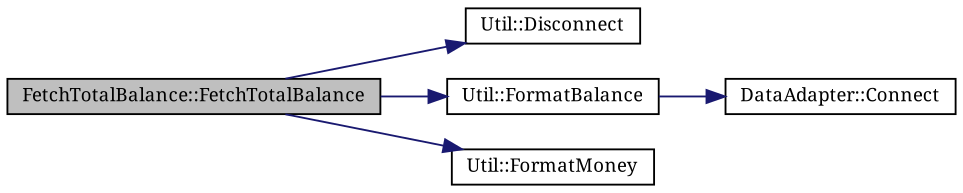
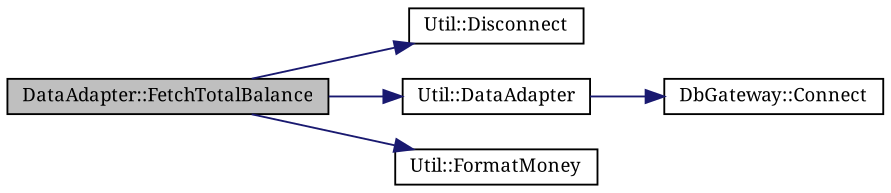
(194, 96) -> (168, 96)
(553, 96) -> (496, 96)
(841, 96) -> (774, 96)
